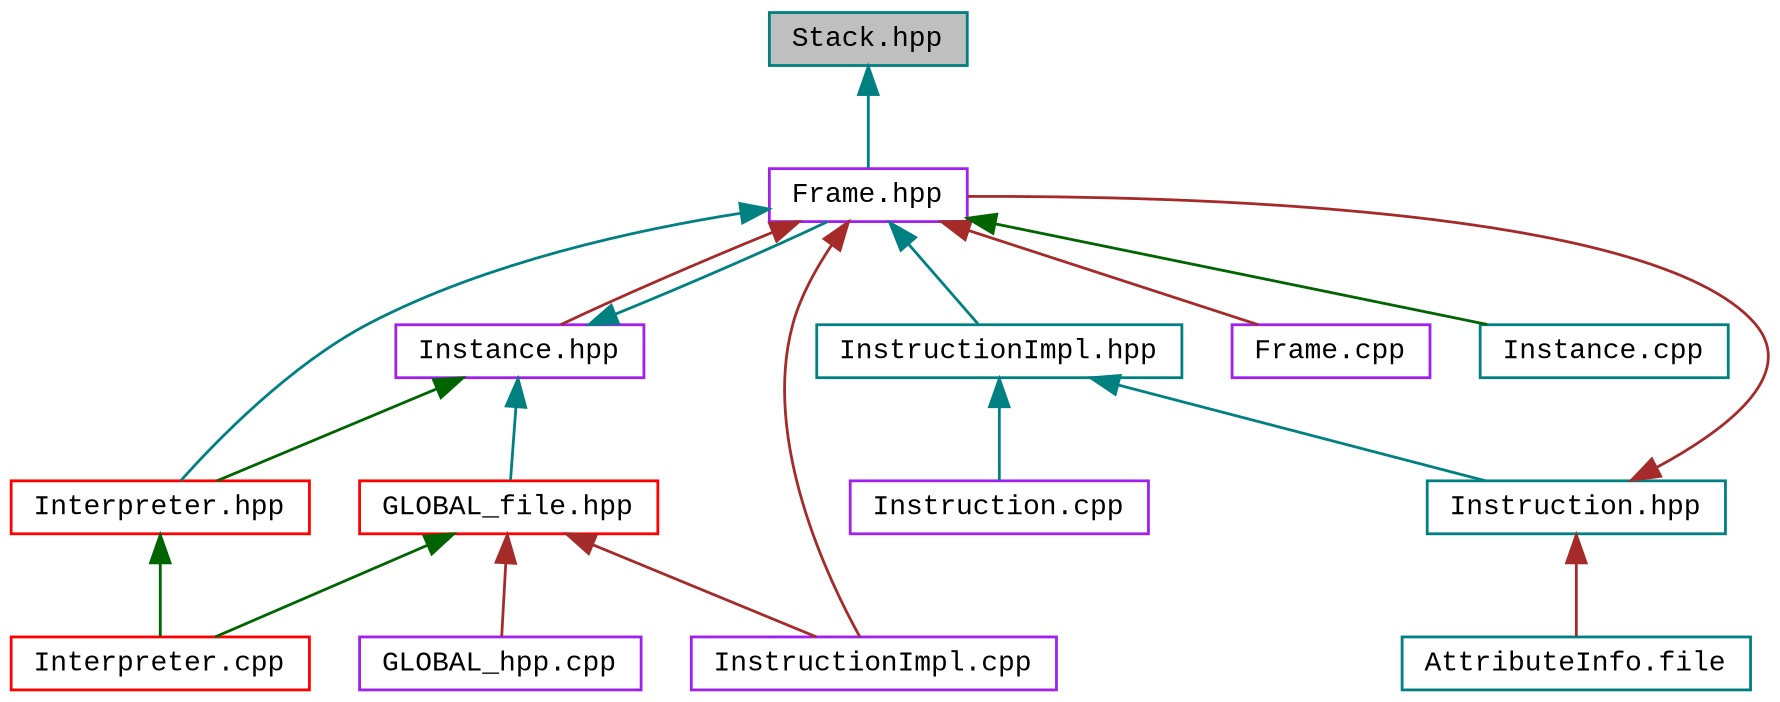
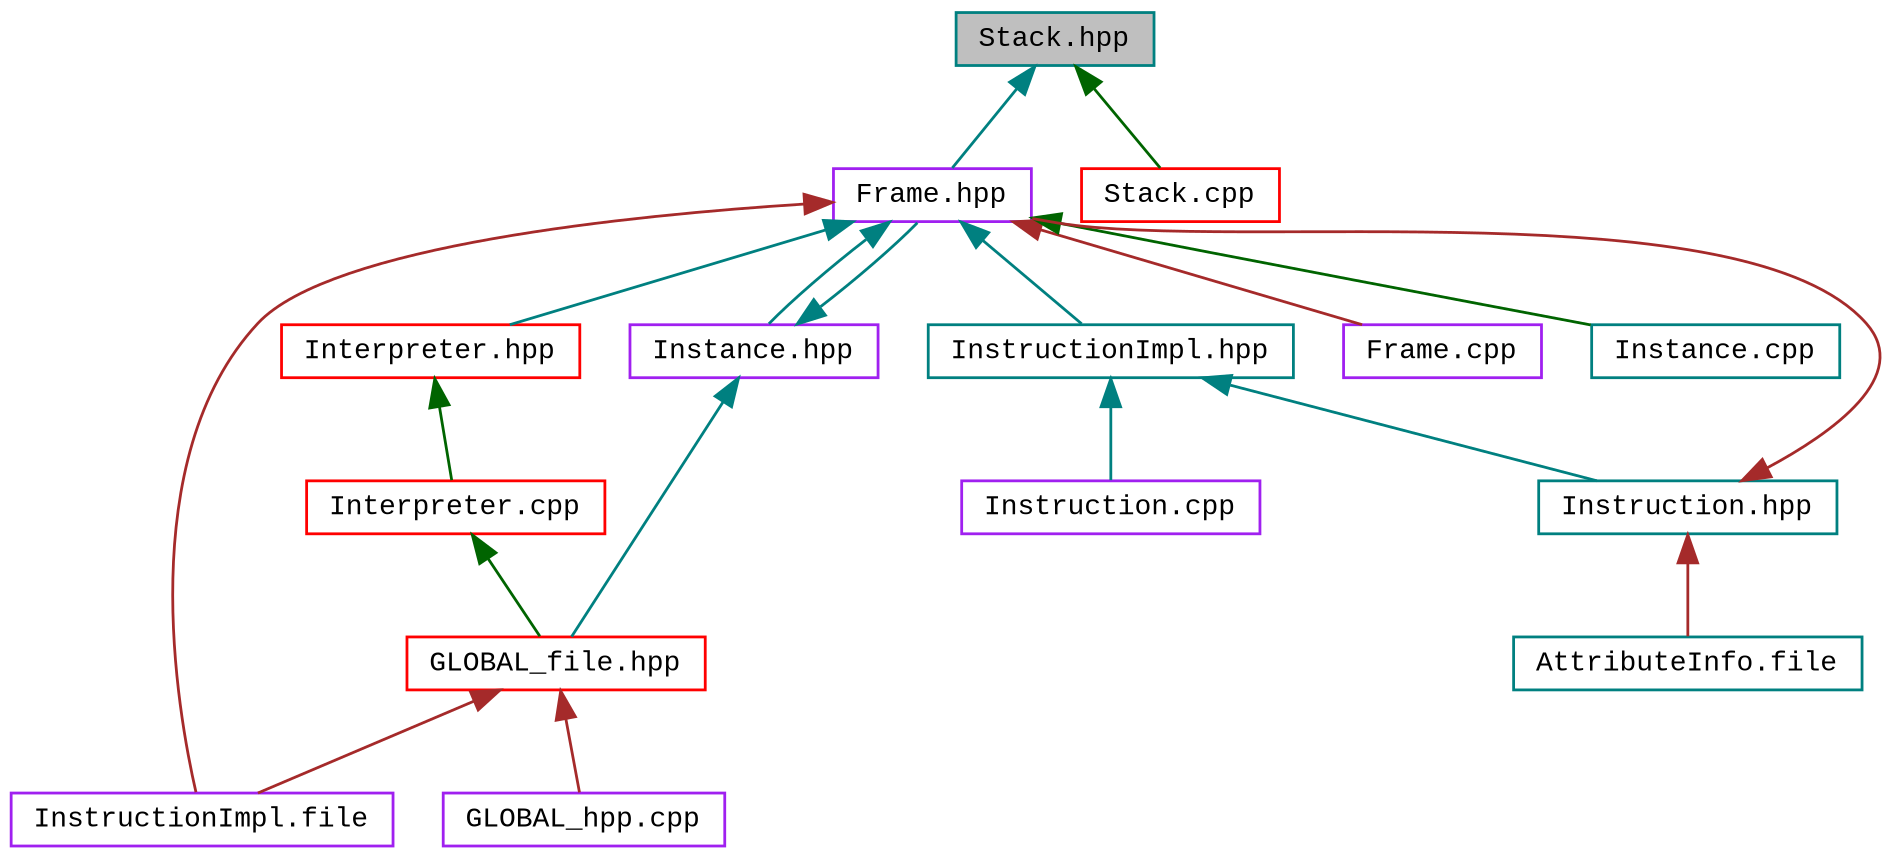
none -> (1181, 195)
(666, 277) -> (816, 280)
(327, 435) -> none
(321, 591) -> (514, 597)
(874, 663) -> (202, 820)
